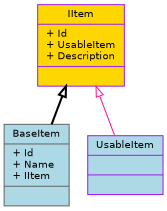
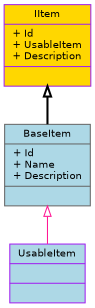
(107, 116) -> (47, 230)
(31, 176) -> (47, 176)
